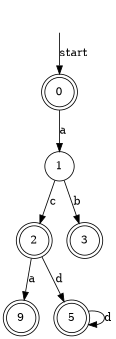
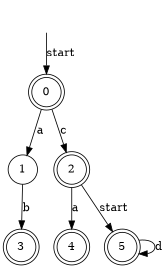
(49, 198) -> (58, 127)
(60, 279) -> (114, 208)
(21, 318) -> (72, 247)
